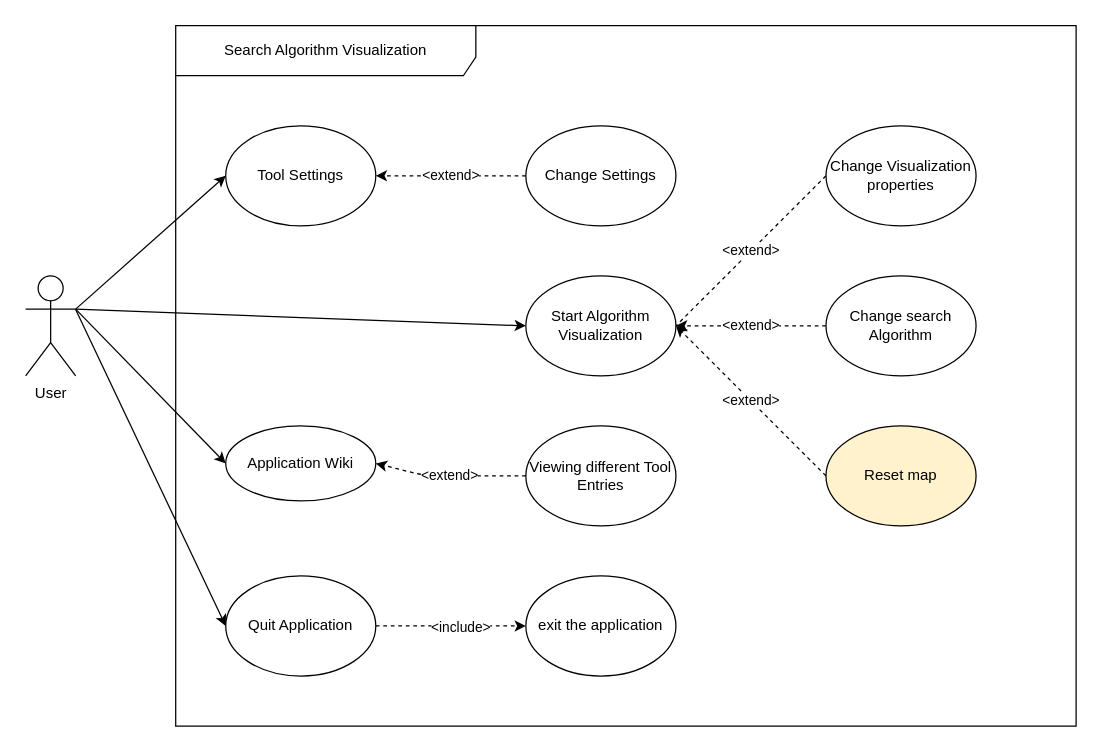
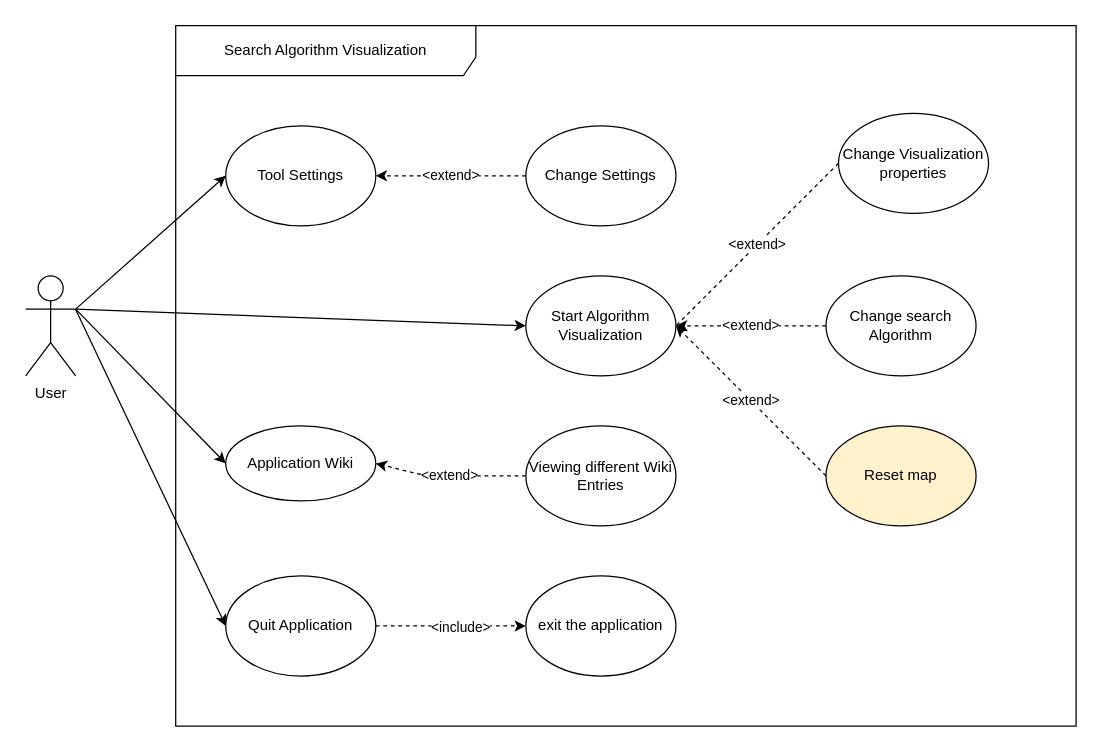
(901, 176) -> (913, 163)
(601, 476) -> (601, 476)
